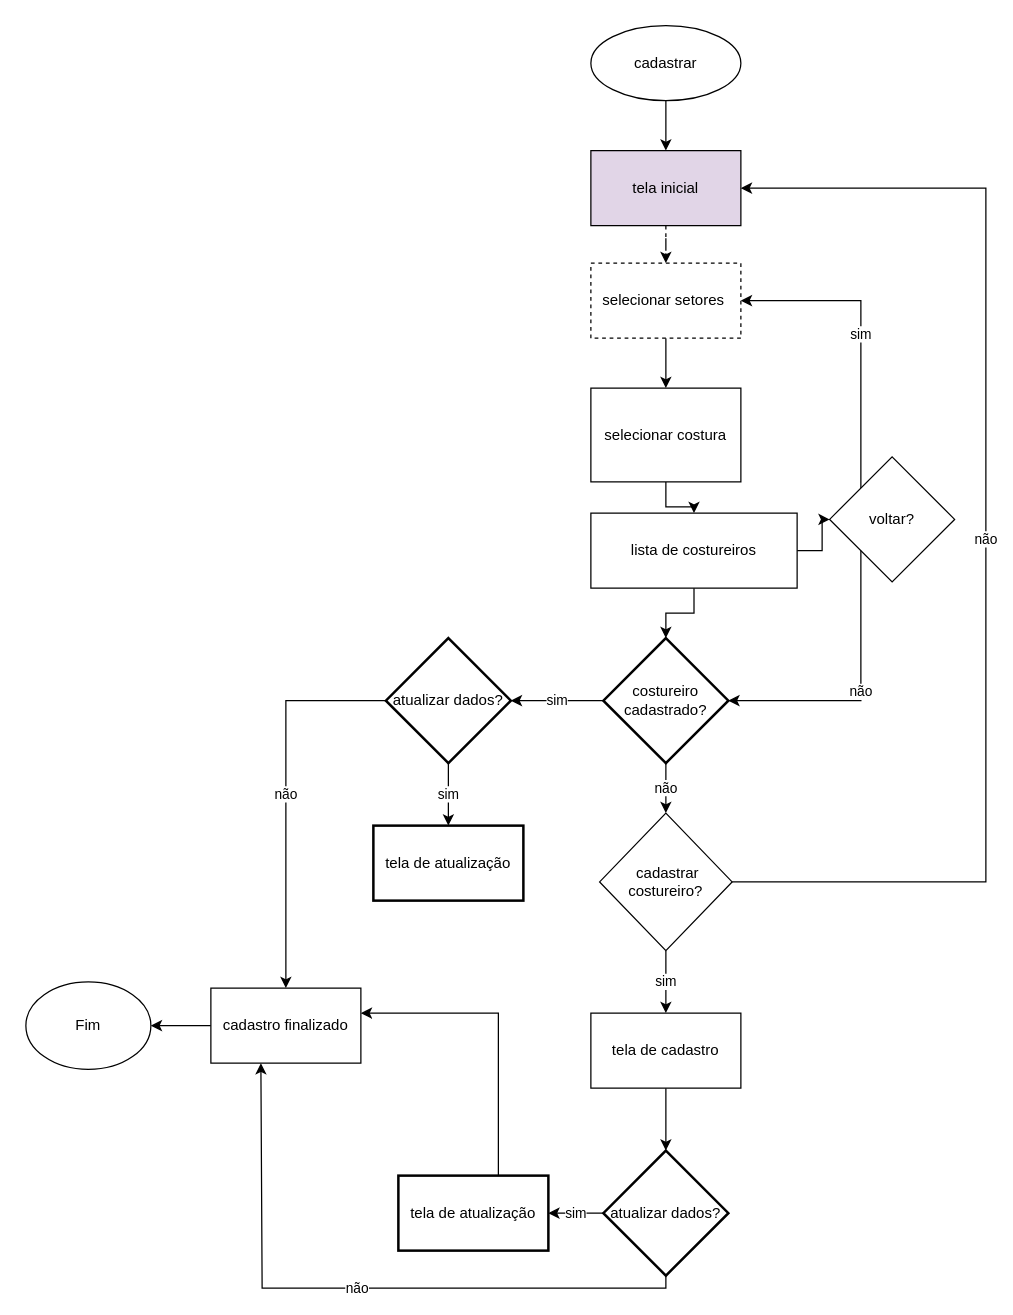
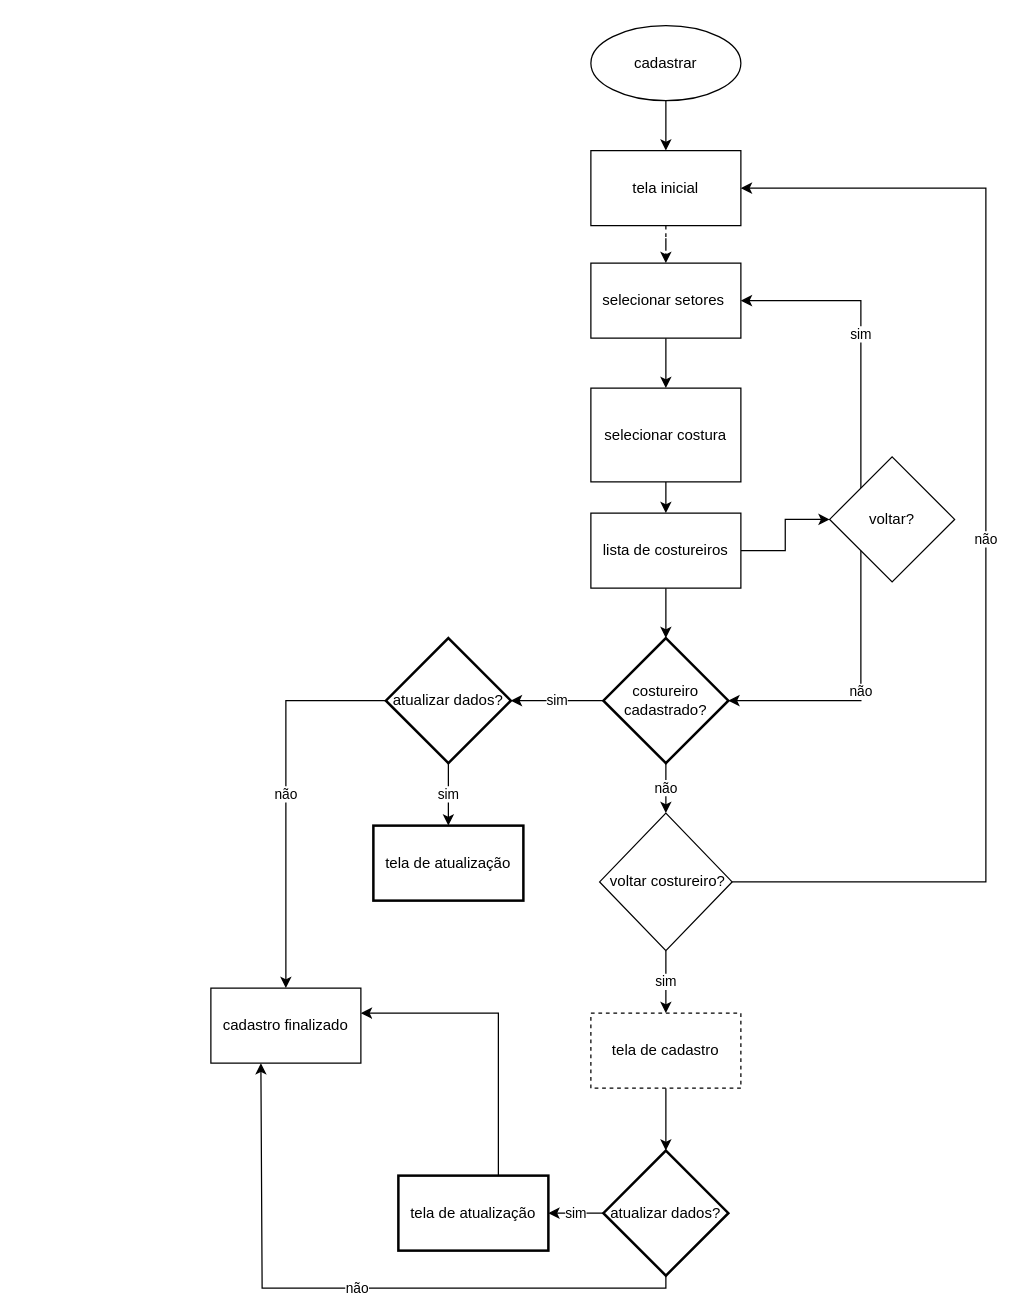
(666, 188) -> (666, 188)
(666, 301) -> (666, 301)
(694, 551) -> (666, 551)
(666, 882) -> (666, 882)
(88, 1026) -> none
(185, 1026) -> none
(666, 1051) -> (666, 1051)
